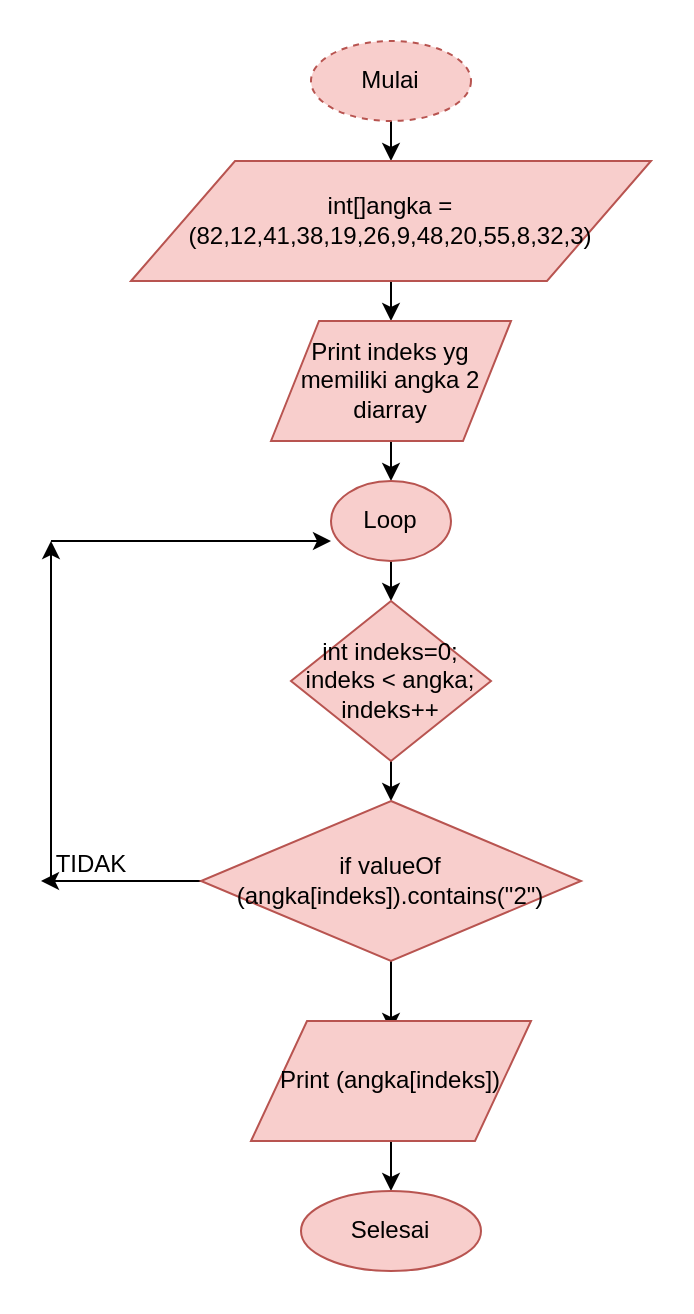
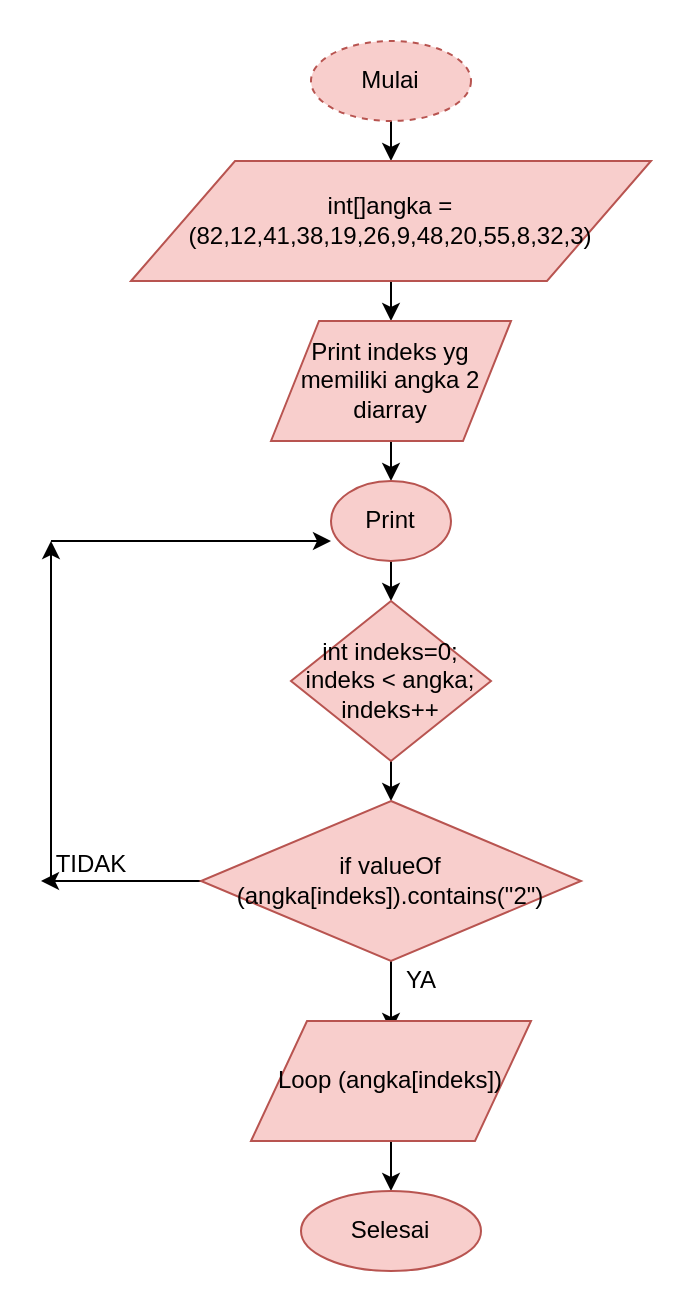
(391, 521) -> (391, 521)
none -> (421, 981)
(391, 1081) -> (391, 1081)
